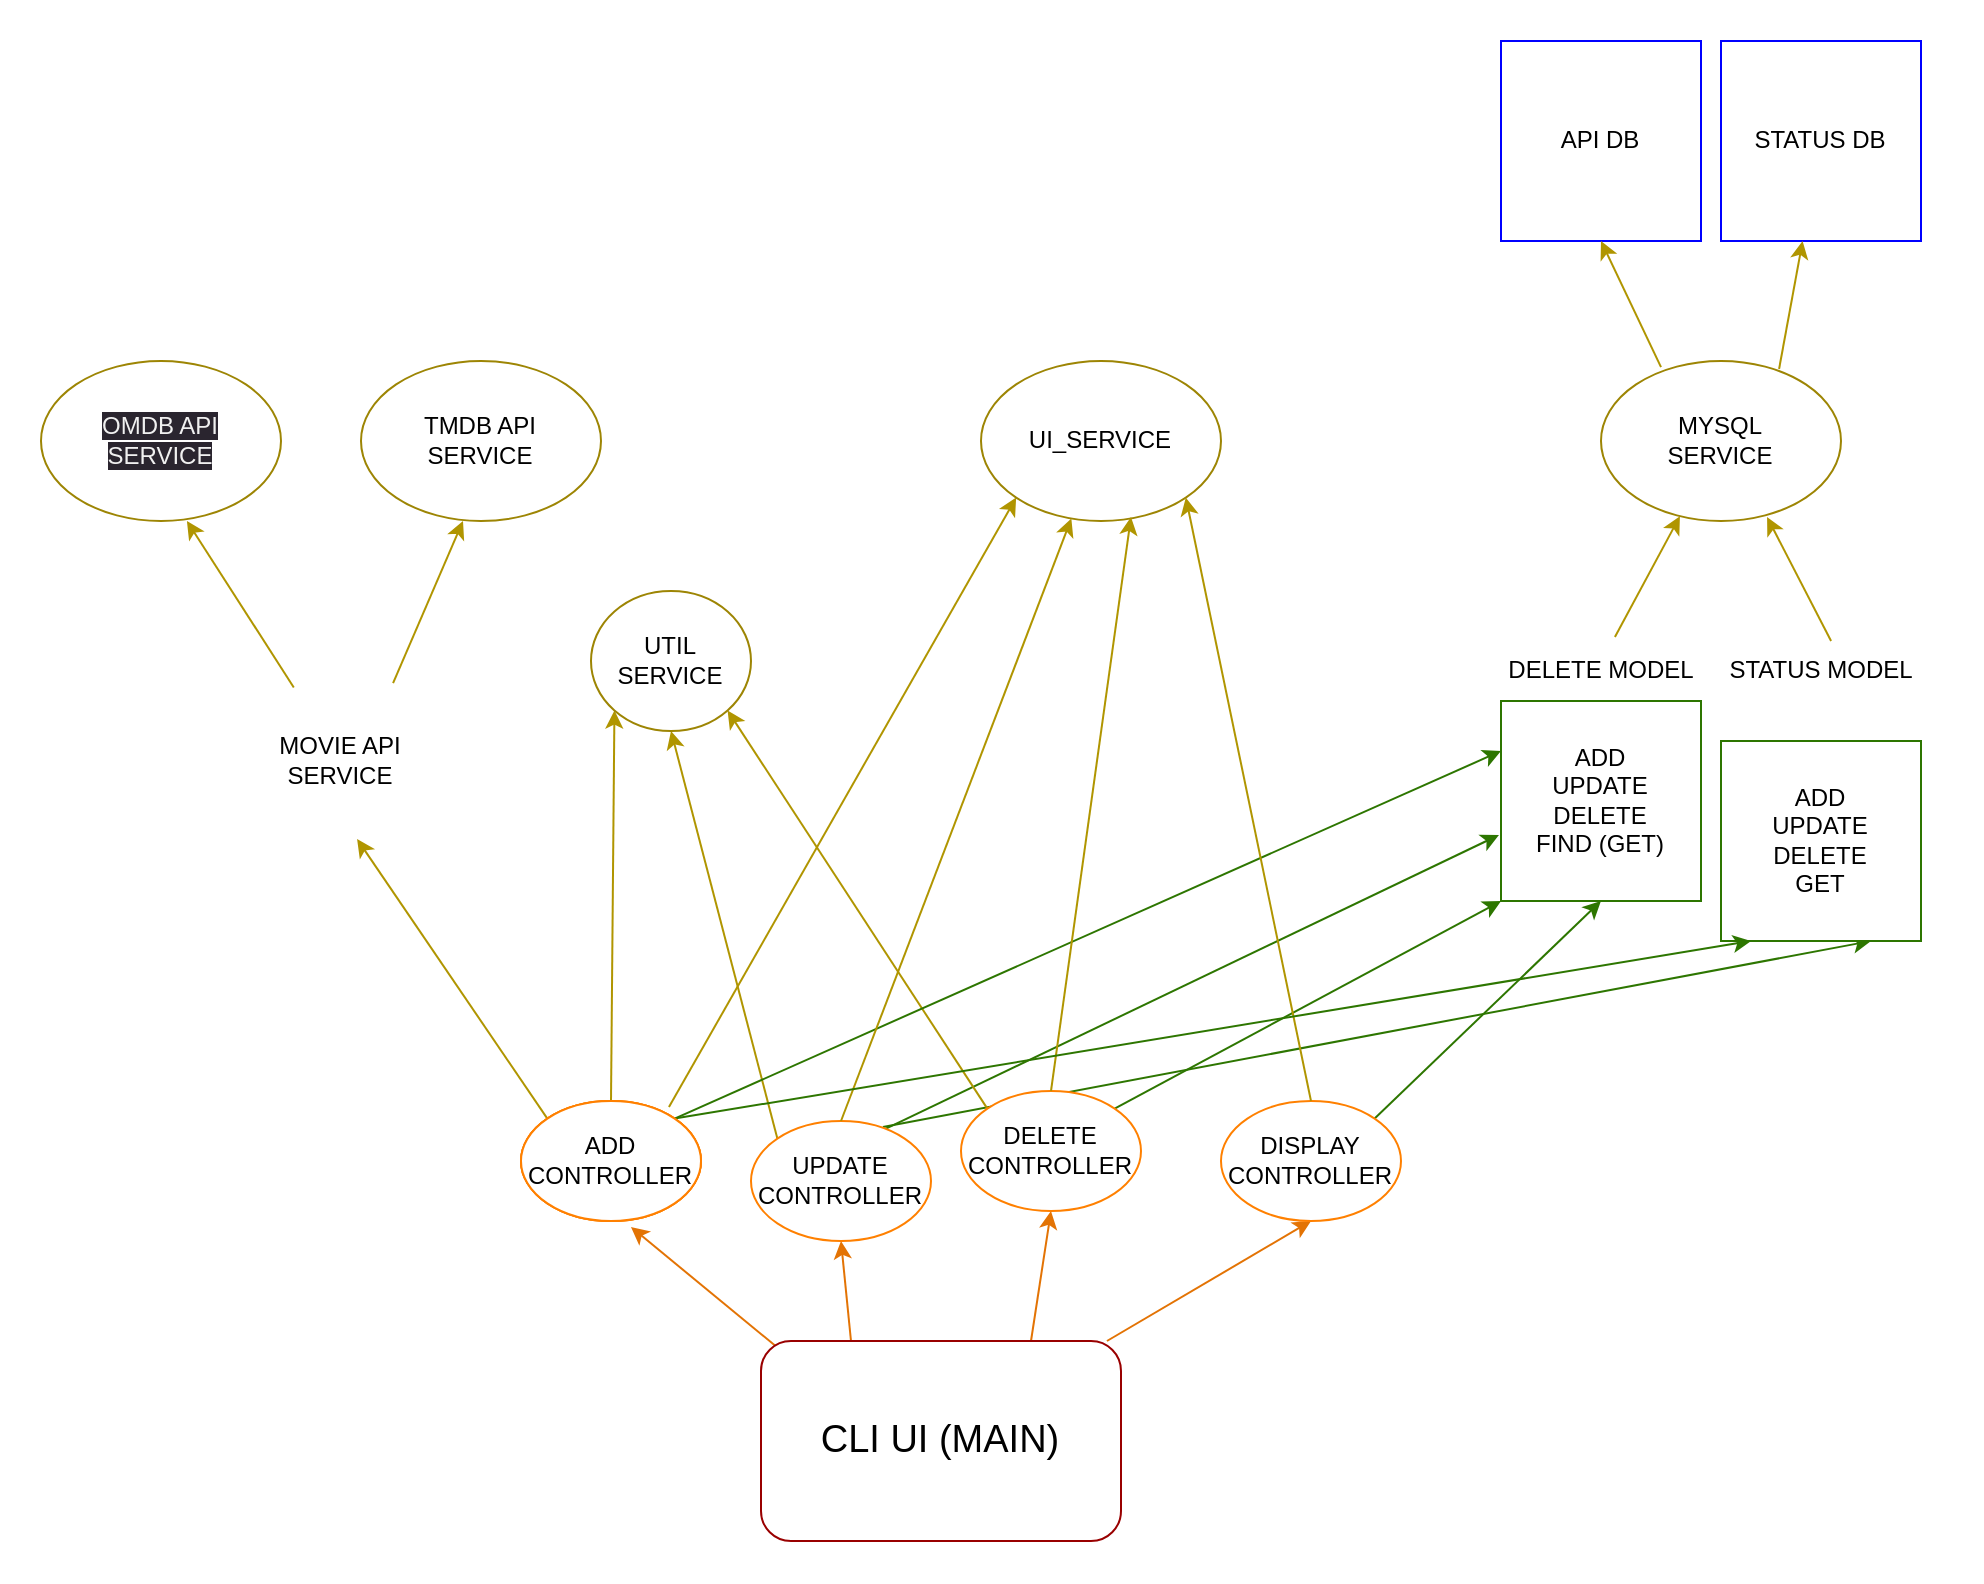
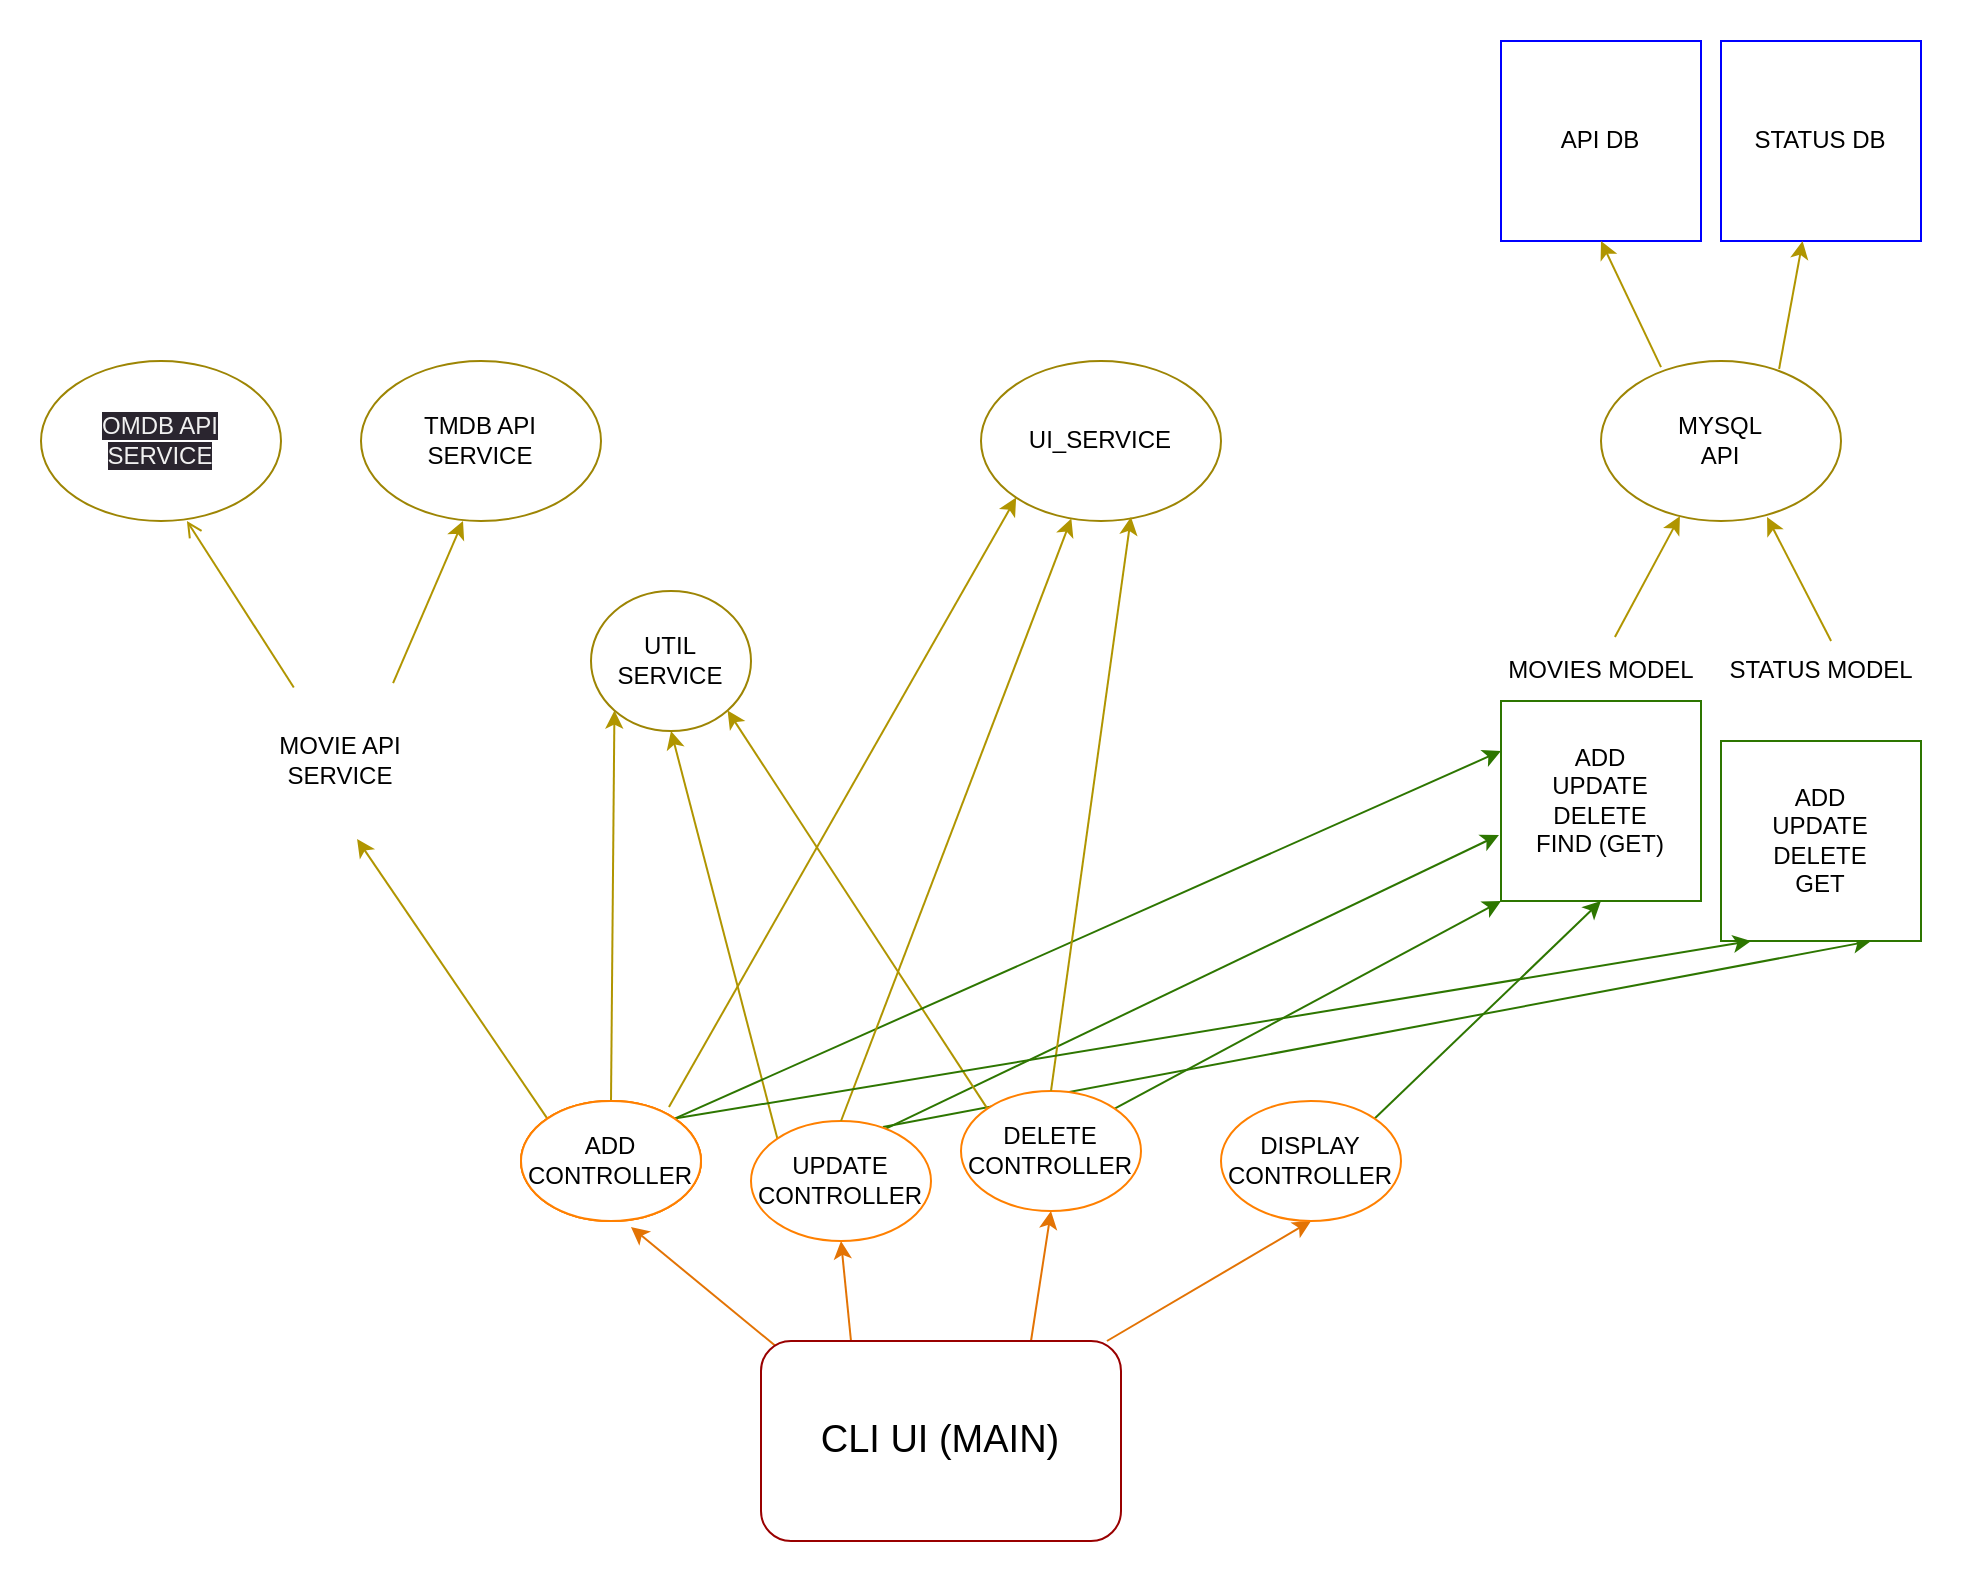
(1721, 441) -> (1721, 441)
(195, 533) -> (193, 530)
(1602, 671) -> (1602, 671)
(1240, 760) -> none
